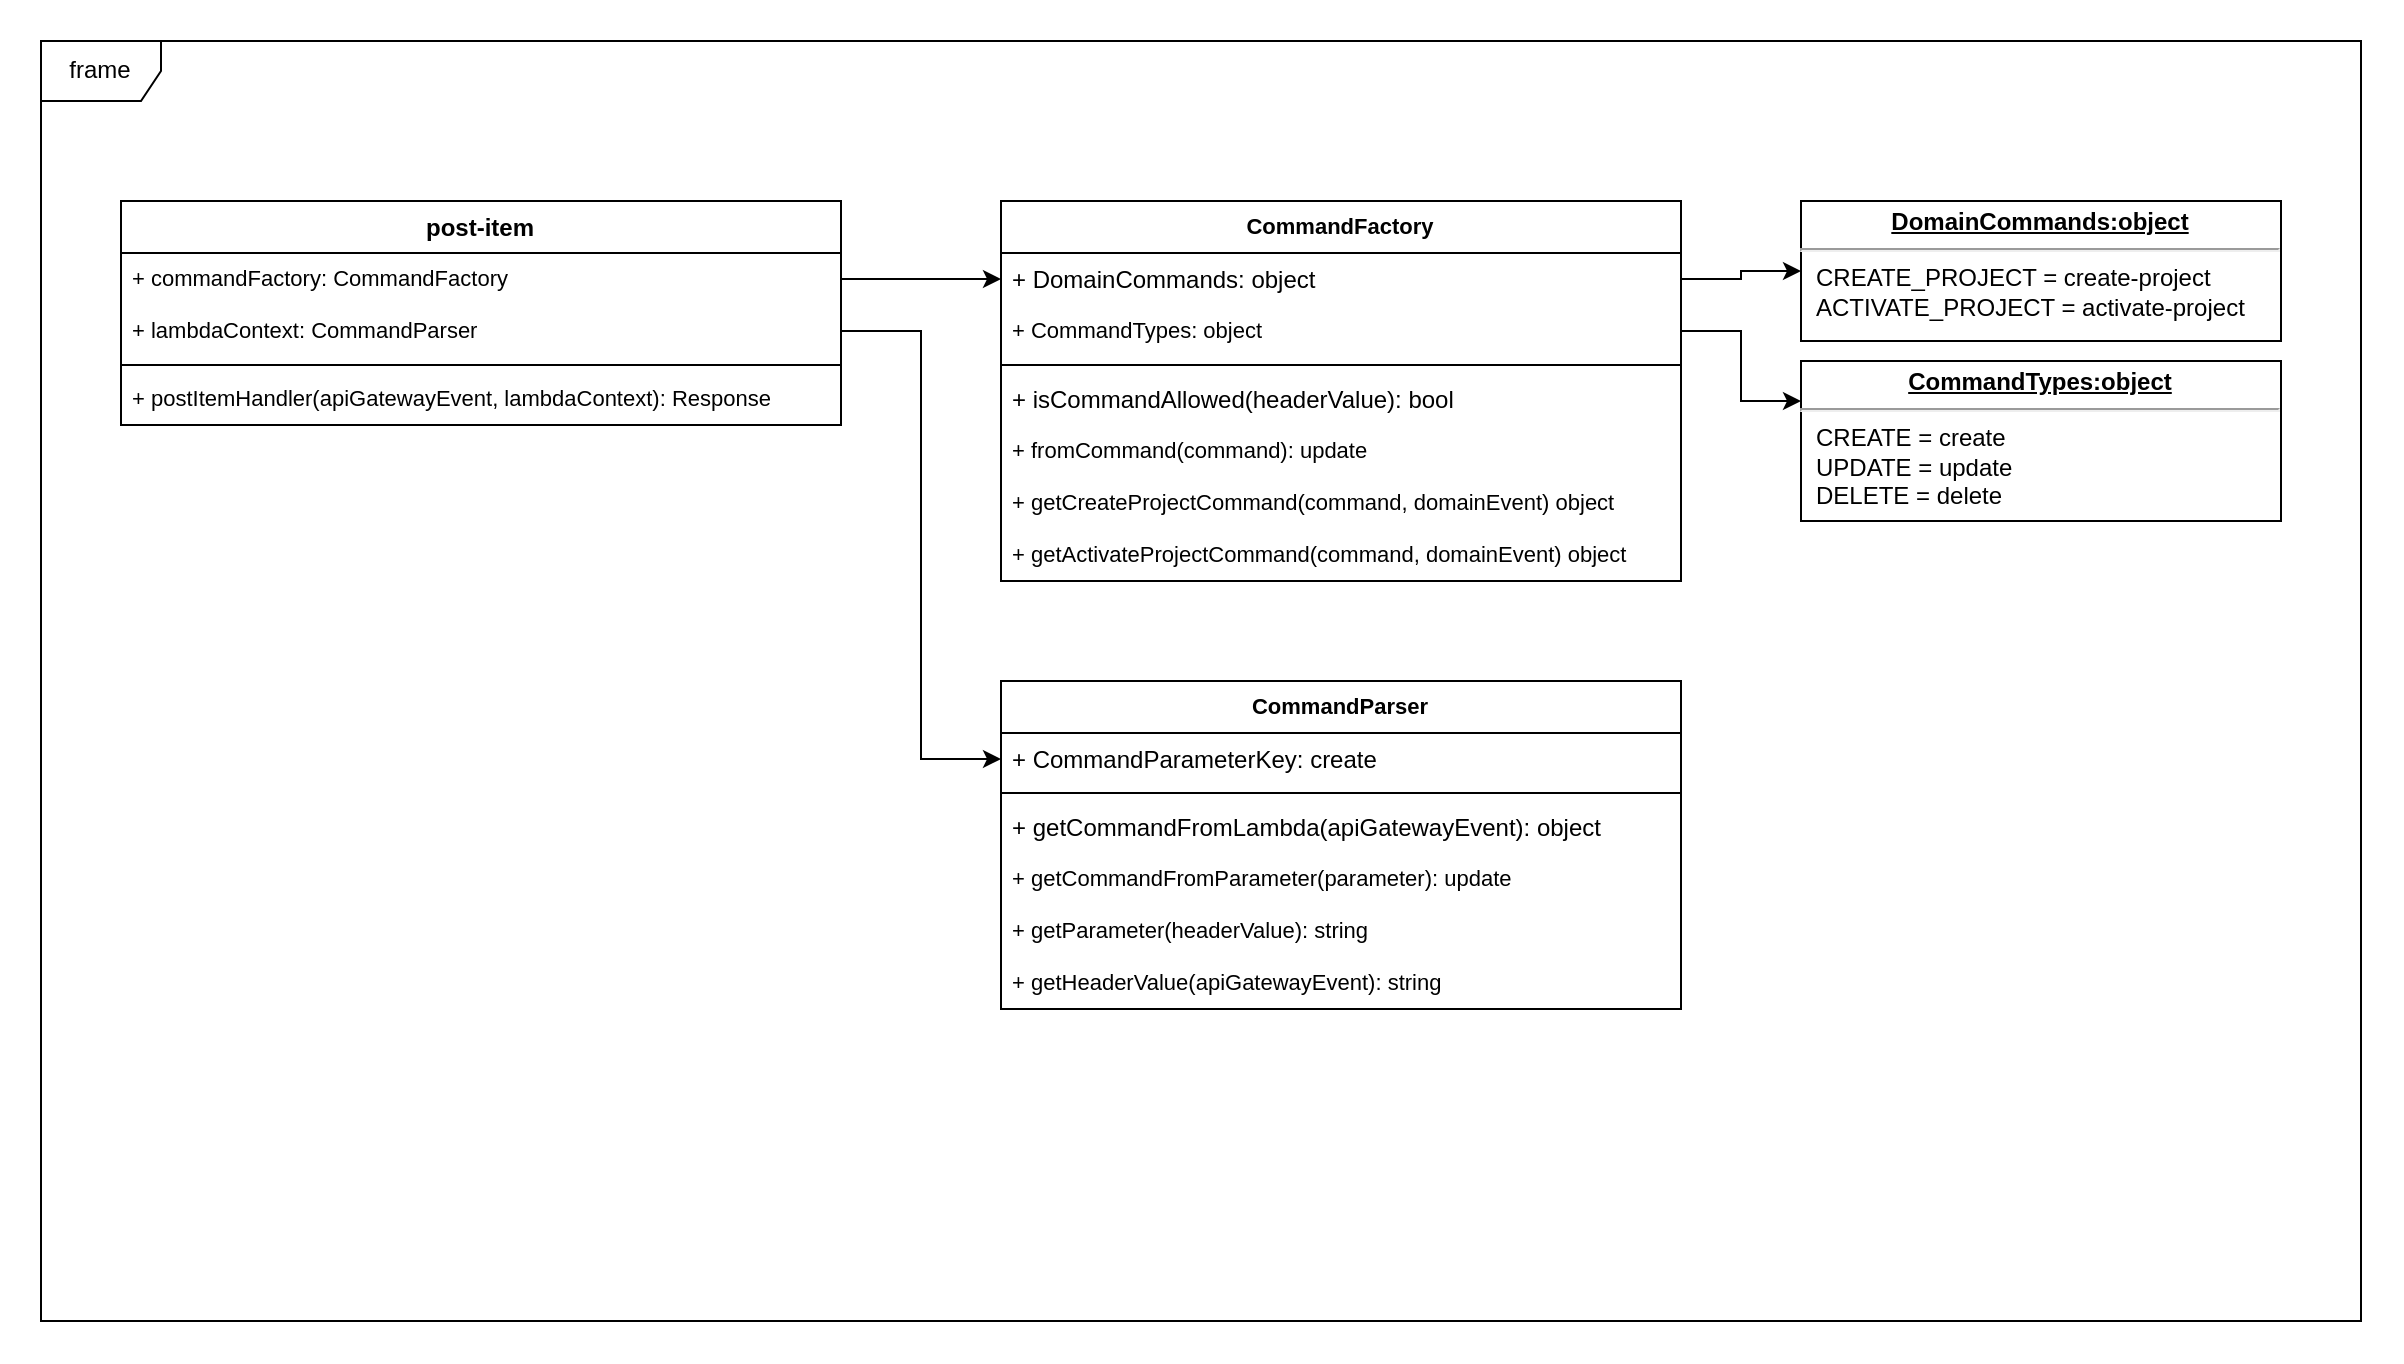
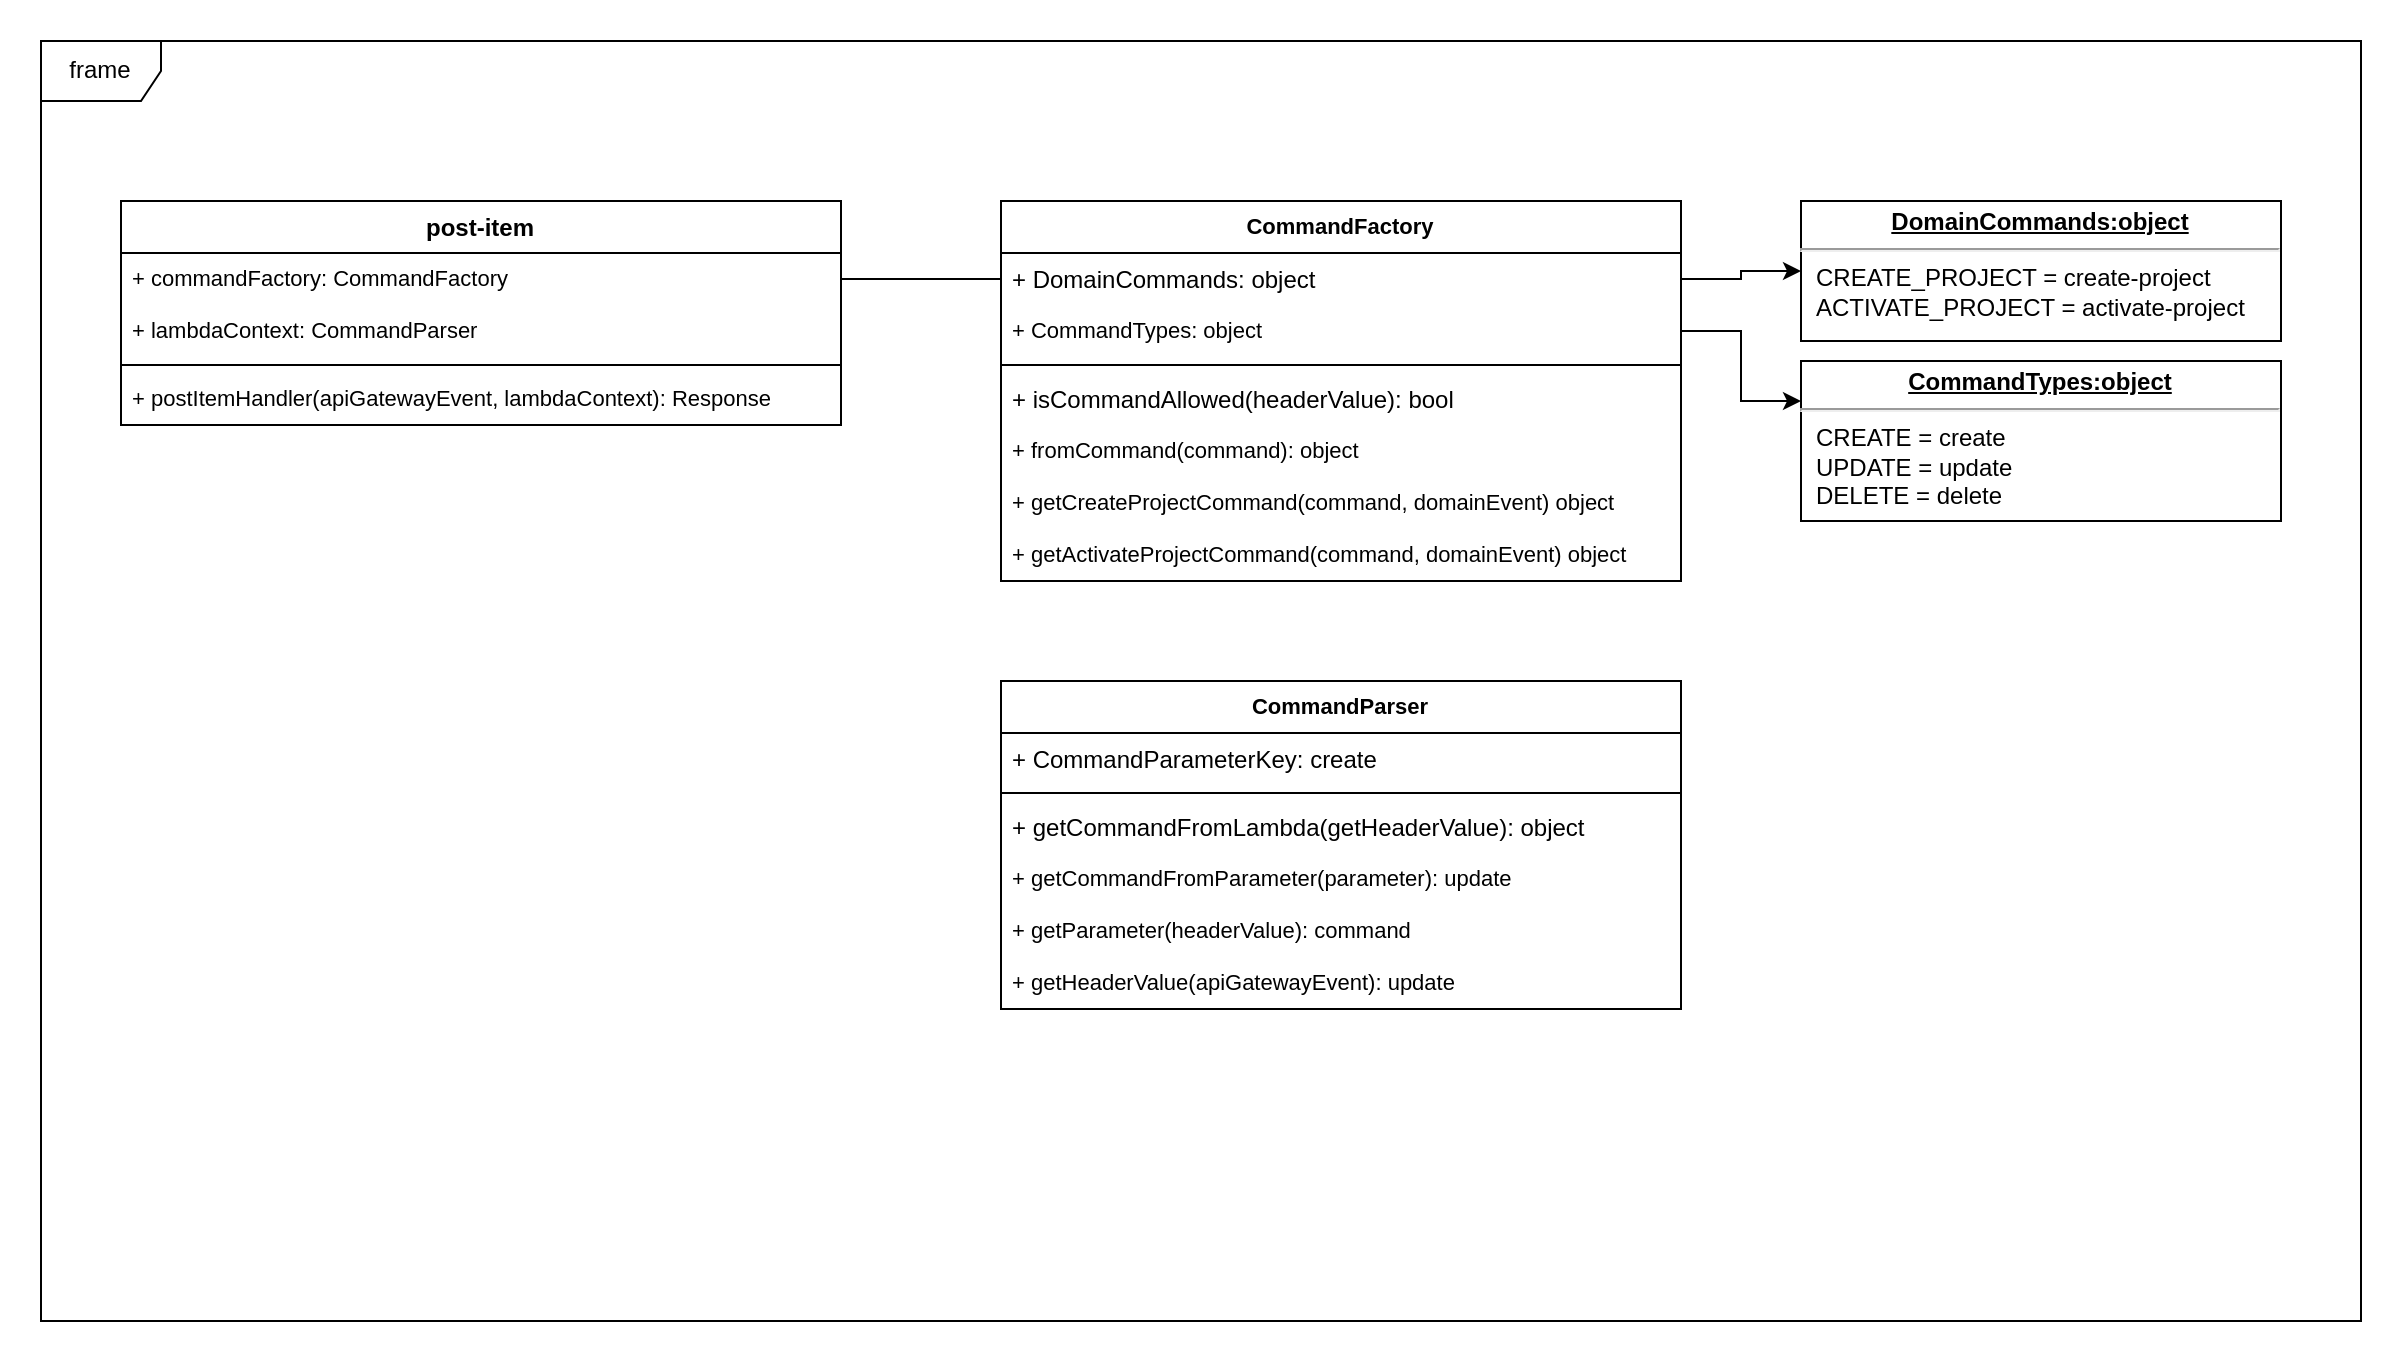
(986, 279) -> (991, 279)
(1188, 451) -> (1188, 451)
(921, 540) -> none
(1315, 828) -> (1309, 828)
(1213, 931) -> (1222, 931)
(1247, 983) -> (1250, 983)
